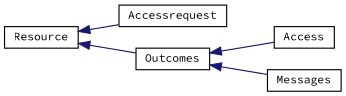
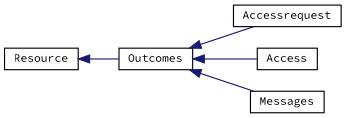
(104, 27) -> (227, 36)
